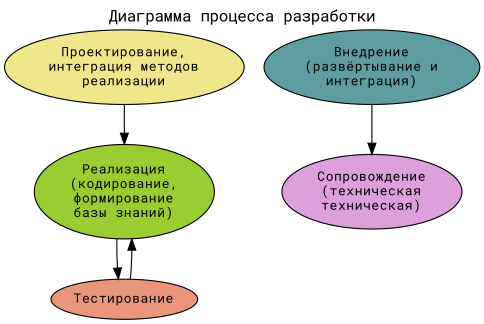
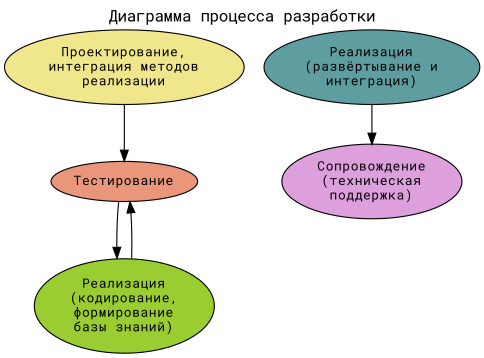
(372, 67) -> (372, 67)
(124, 119) -> (124, 127)
(372, 192) -> (372, 181)
